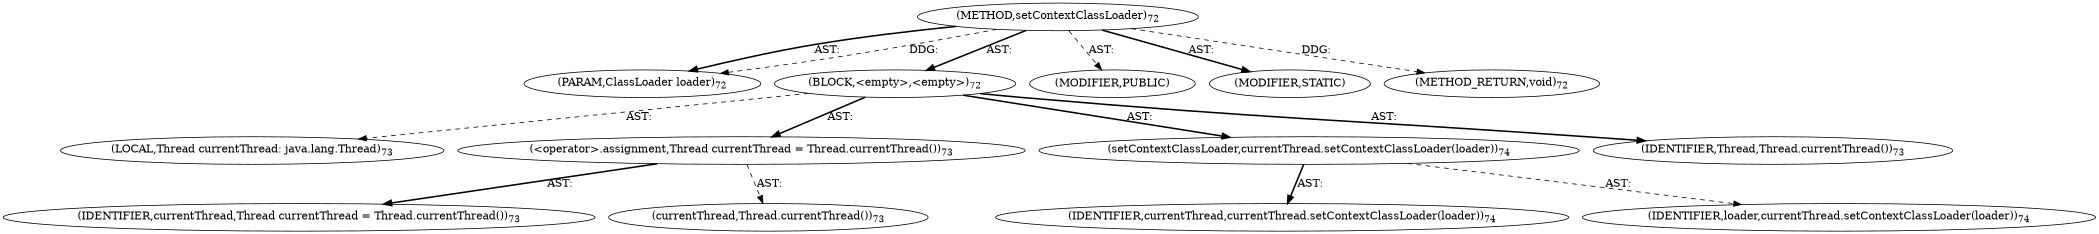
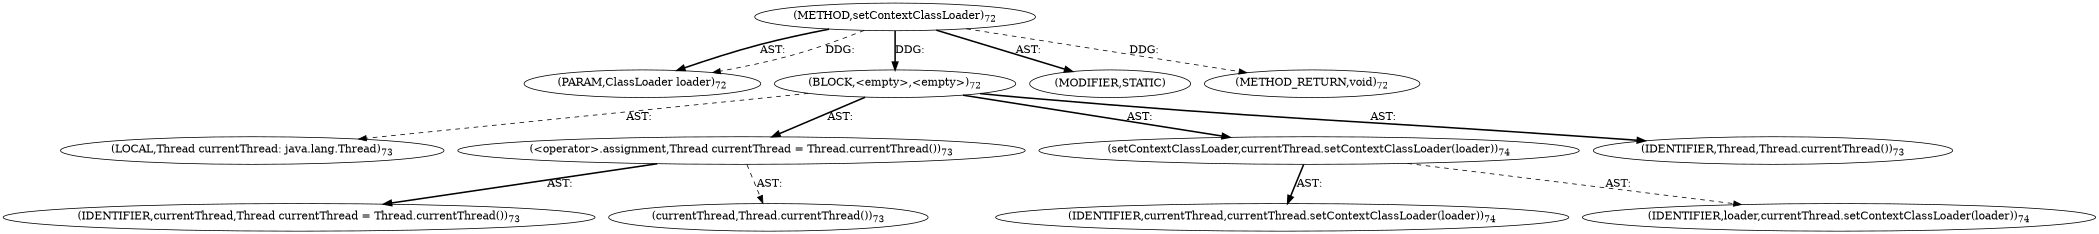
(1001, 50) -> (912, 50)
(1112, 84) -> none
